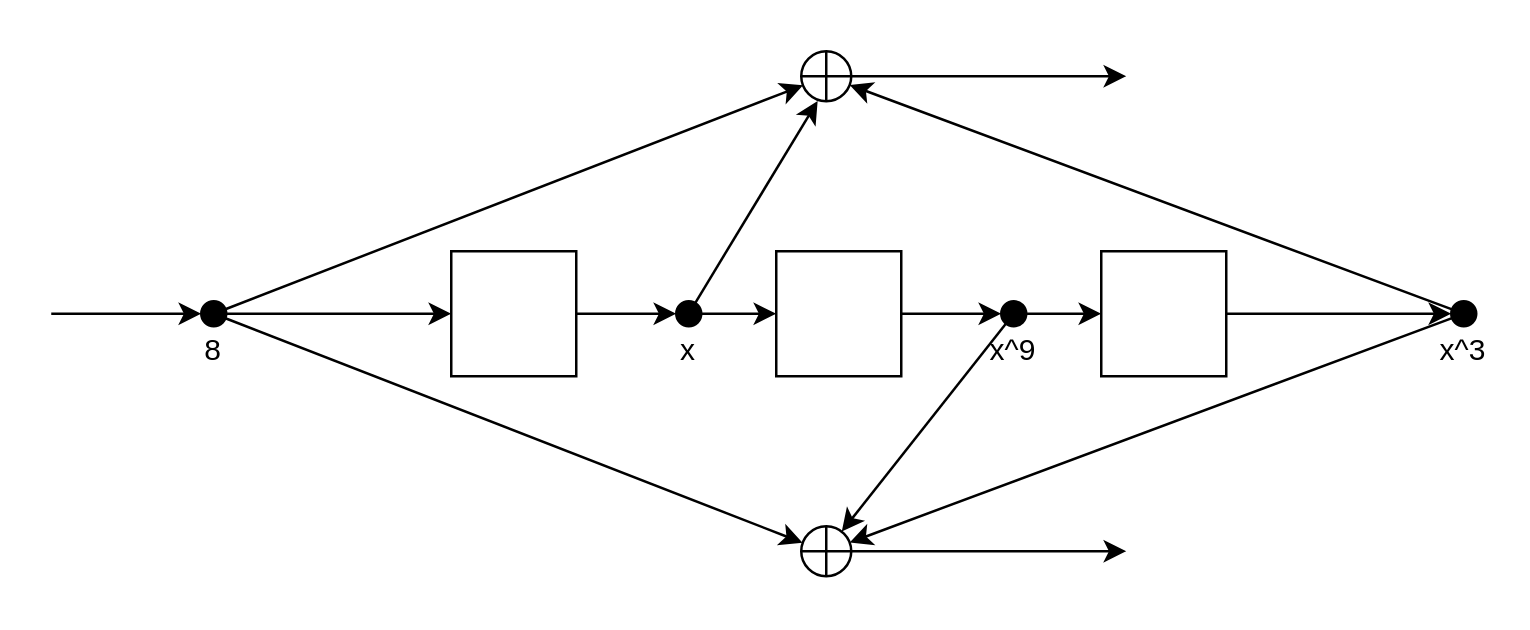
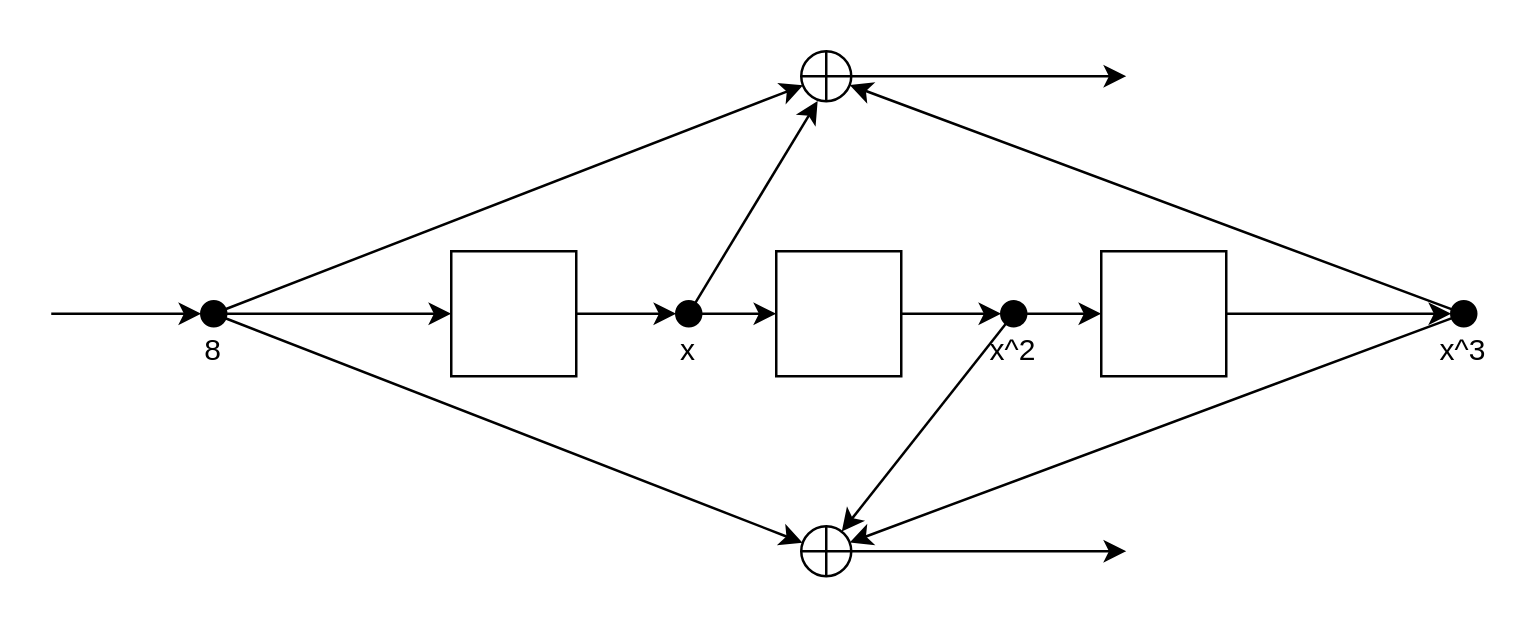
(1014, 314) -> (1014, 314)
